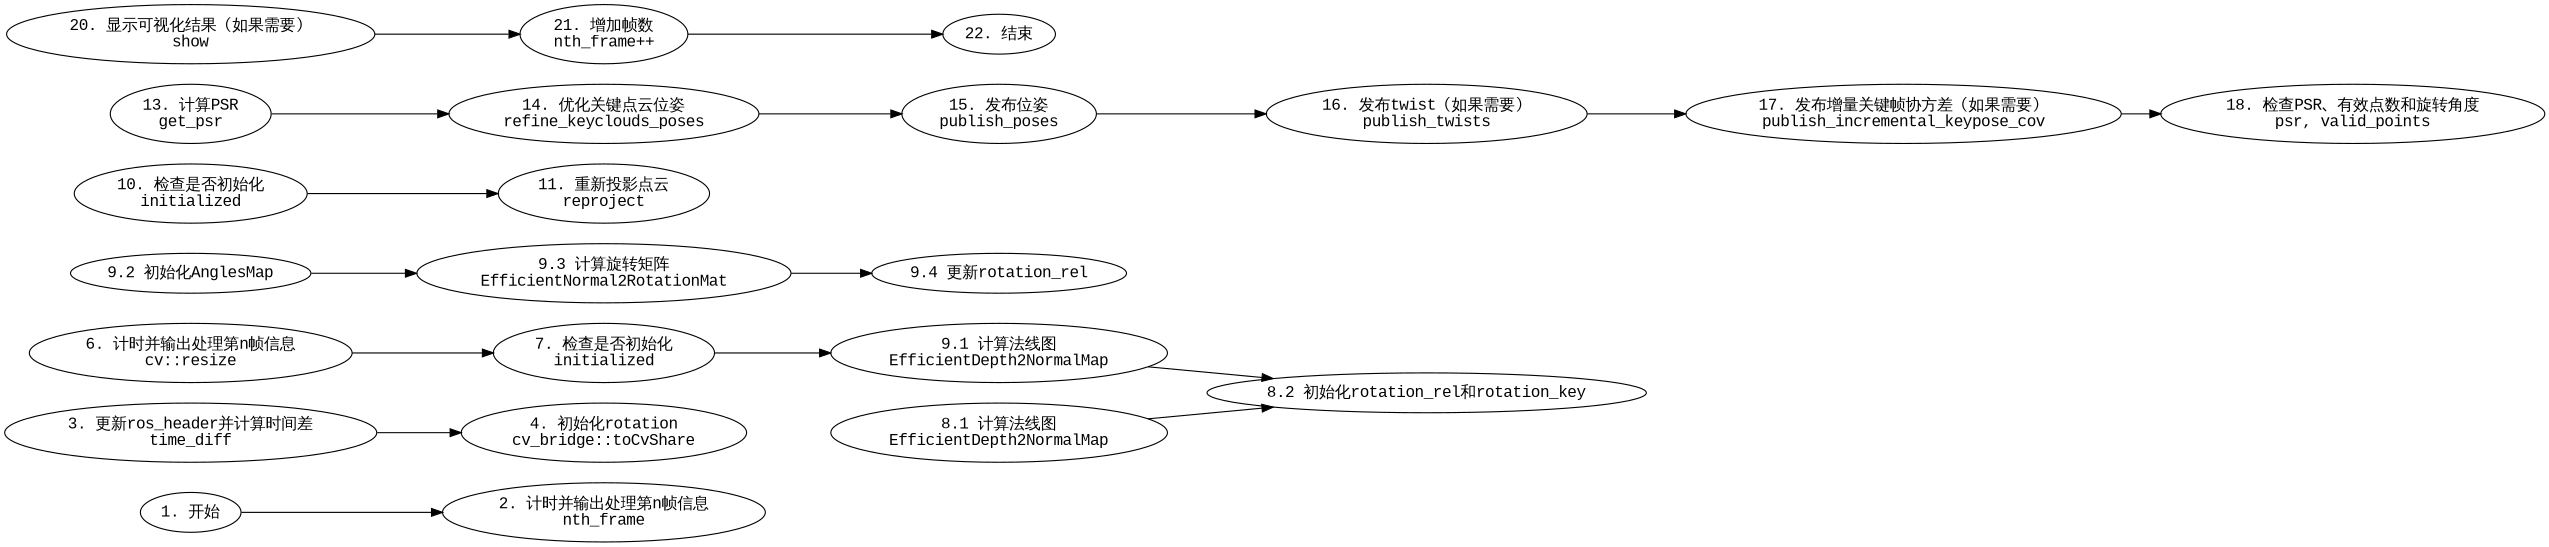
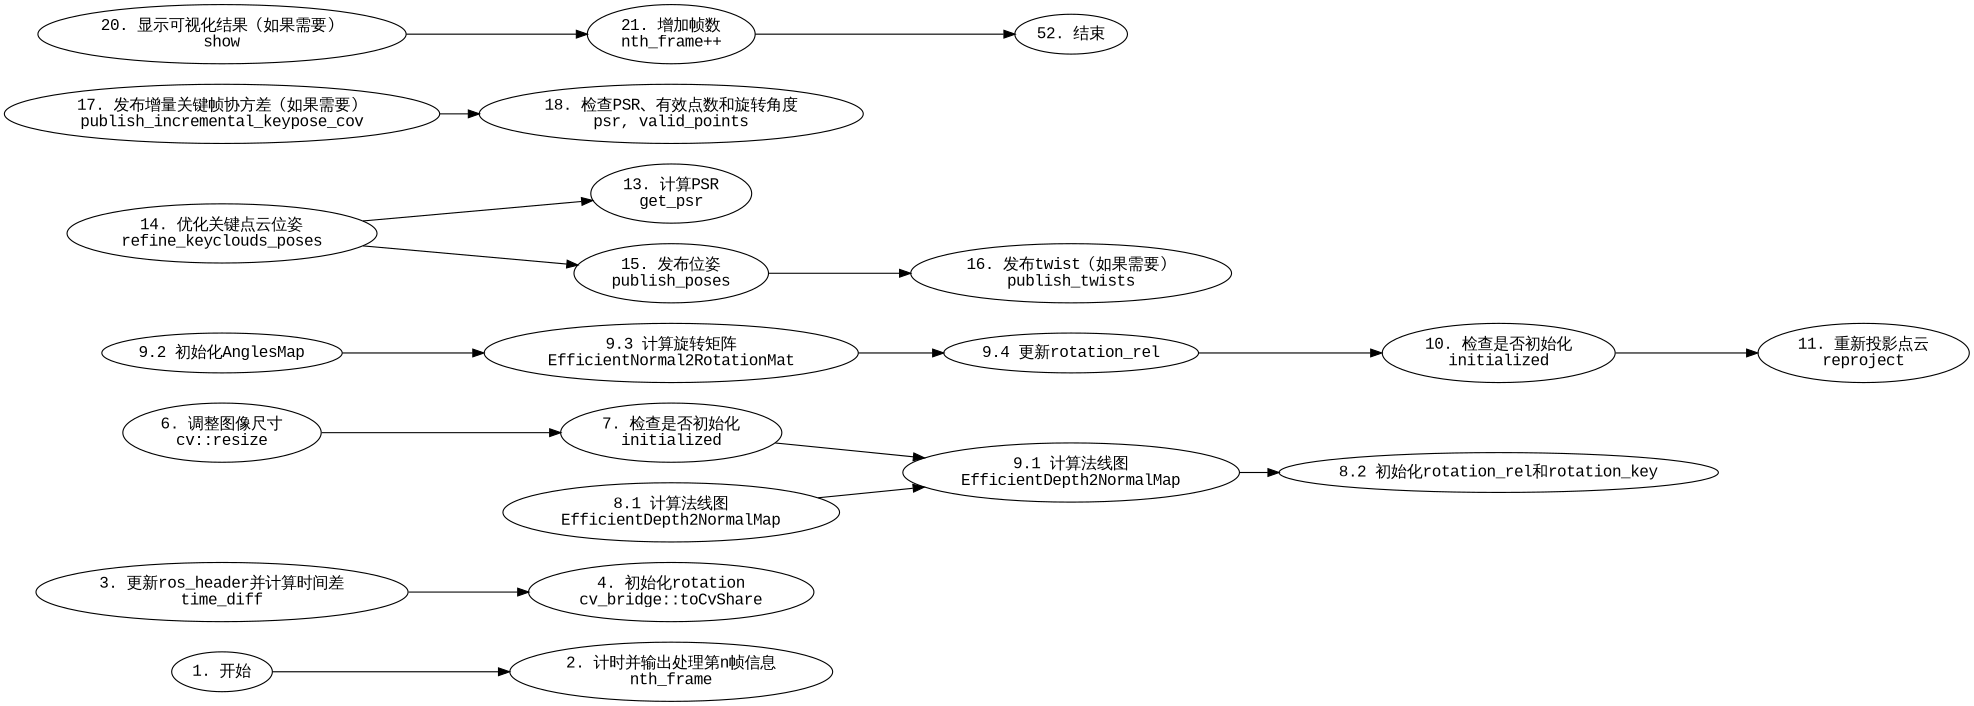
(999, 34) -> (1071, 34)
(354, 114) -> (472, 211)
(1631, 114) -> none
(191, 353) -> (222, 433)
none -> (1285, 353)
(1205, 413) -> (865, 493)
